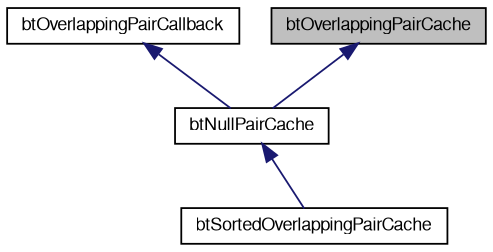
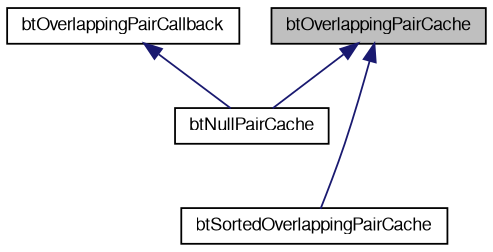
(288, 184) -> (347, 136)
